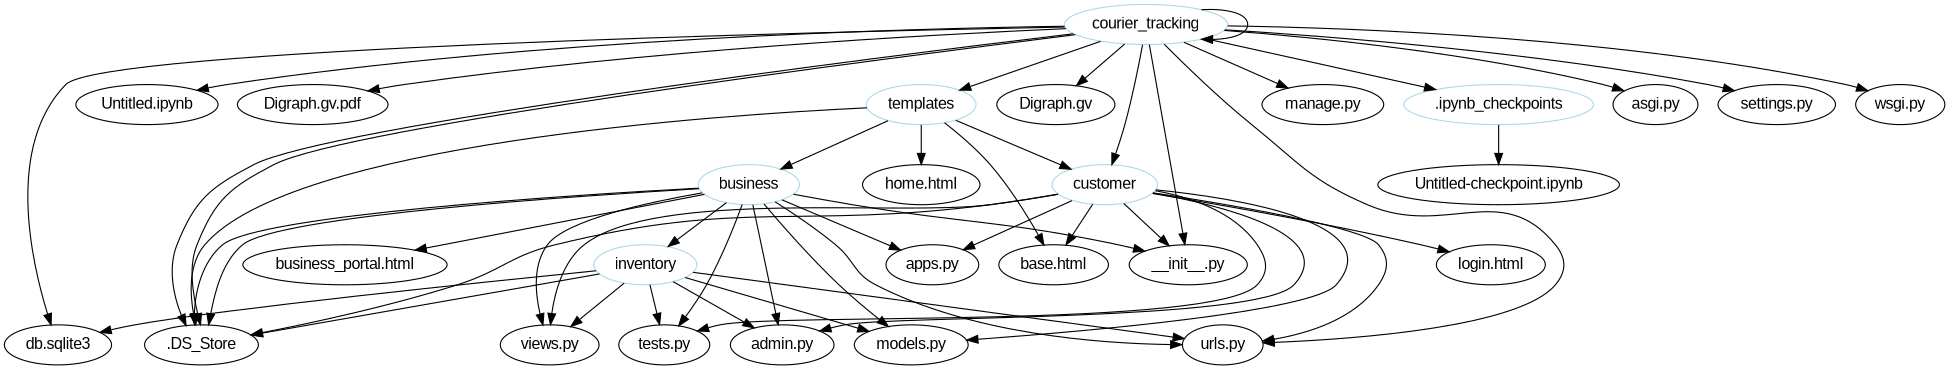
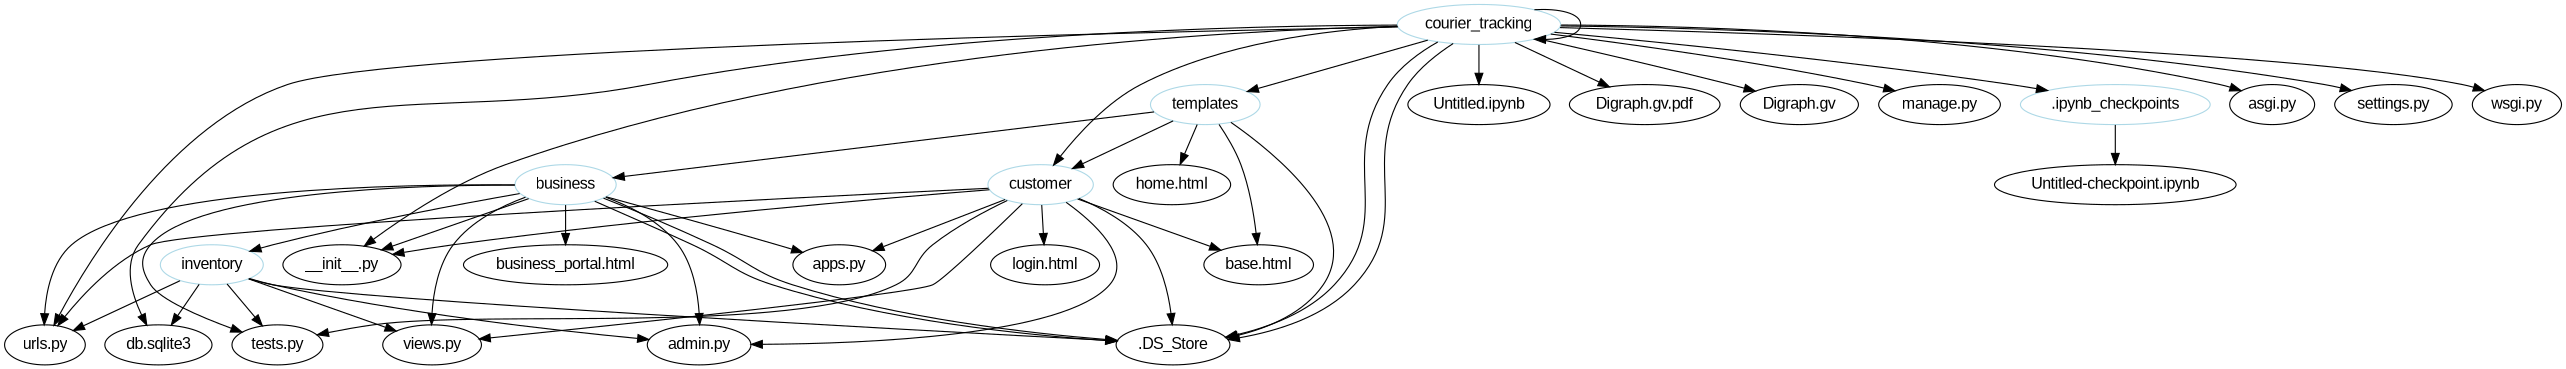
(911, 345) -> none
